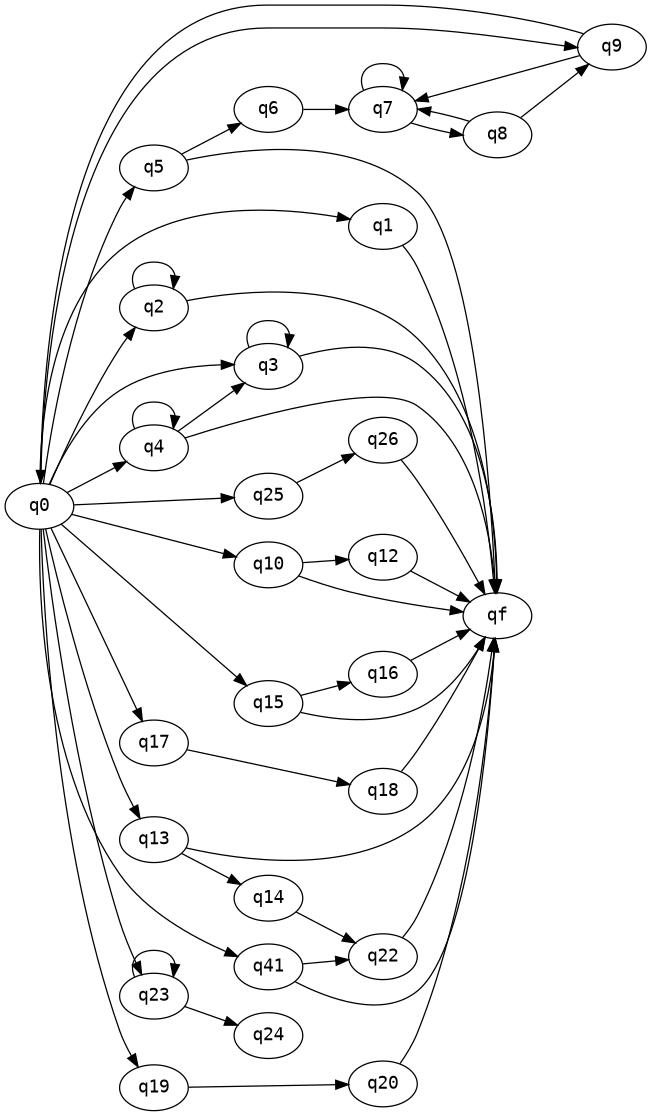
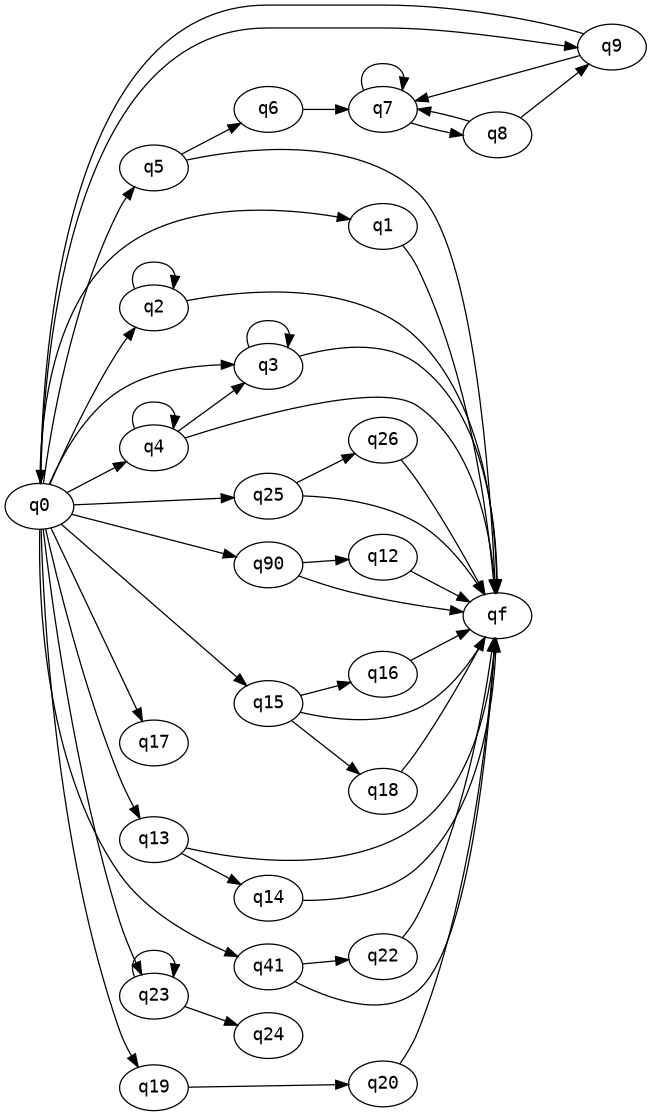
none -> (403, 516)
(268, 565) -> (268, 565)
(262, 766) -> (321, 743)
(320, 925) -> (437, 846)
